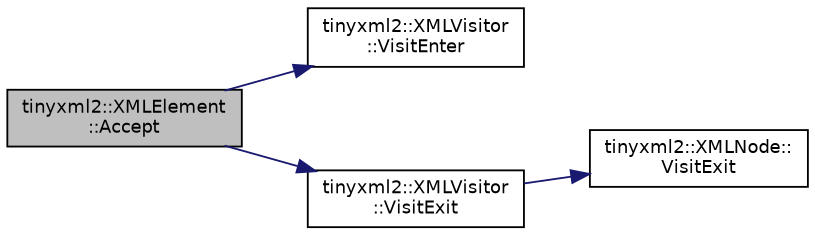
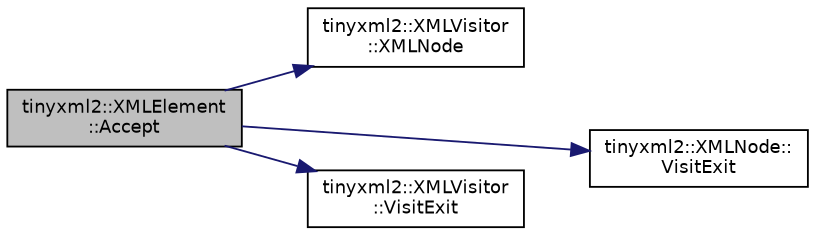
(416, 38) -> (416, 38)
(548, 180) -> (406, 138)
